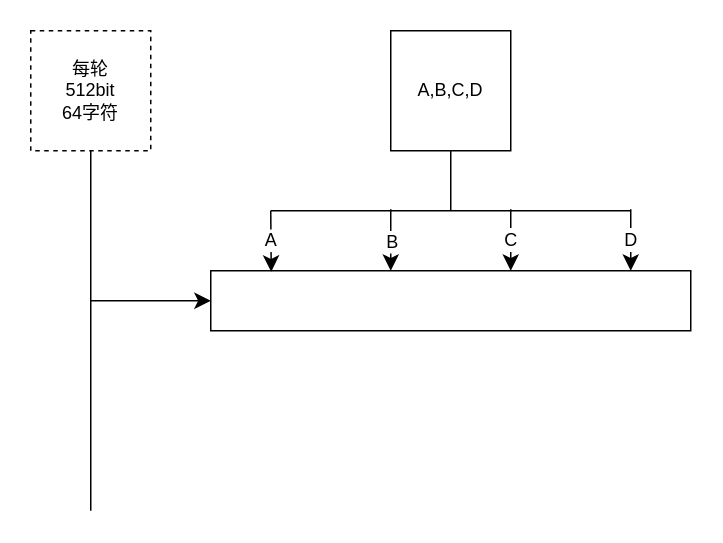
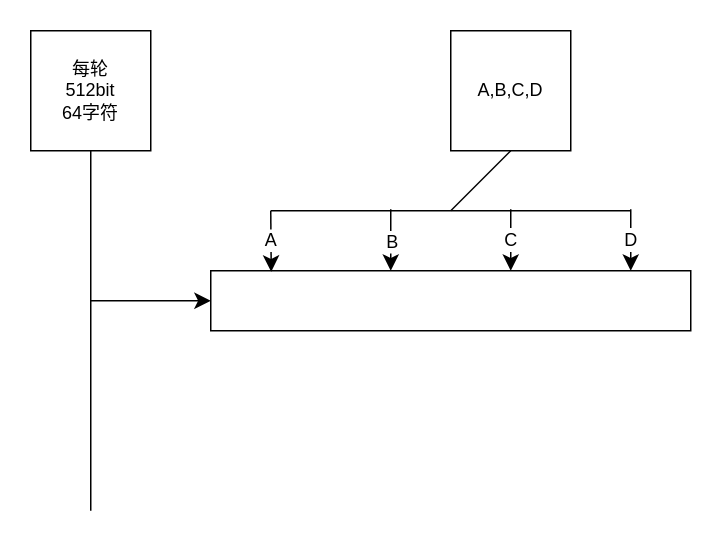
(91, 91) -> (91, 91)
(451, 91) -> (511, 91)
